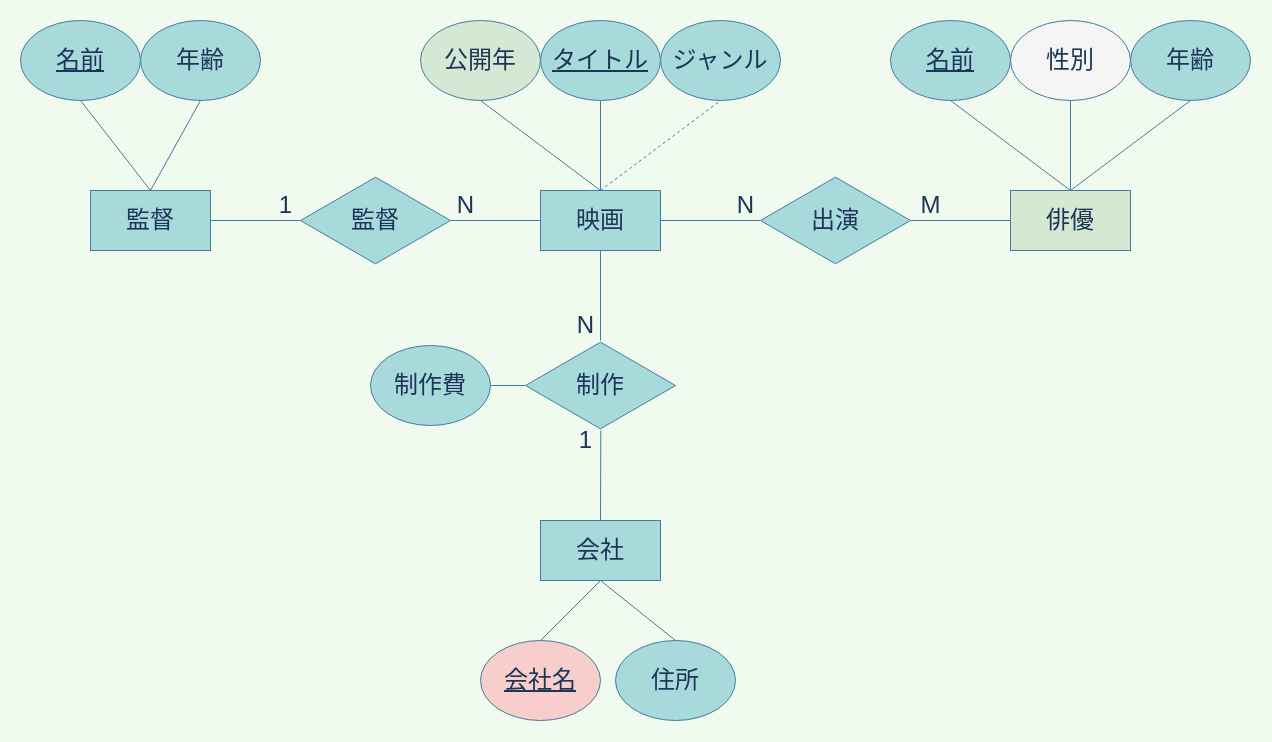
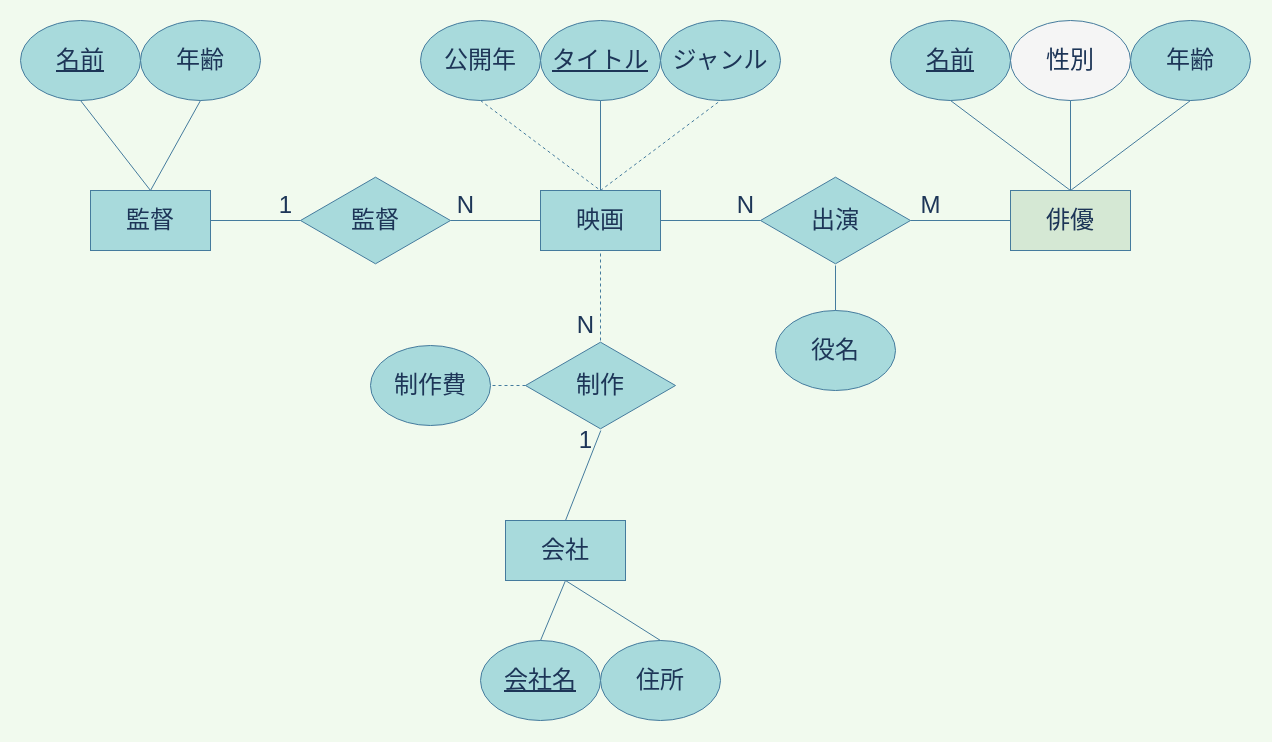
(481, 61) -> (481, 61)
(540, 145) -> (540, 145)
none -> (836, 289)
(601, 295) -> (601, 295)
none -> (836, 351)
(507, 386) -> (507, 386)
(601, 551) -> (566, 551)
(541, 681) -> (541, 681)
(676, 681) -> (661, 681)
